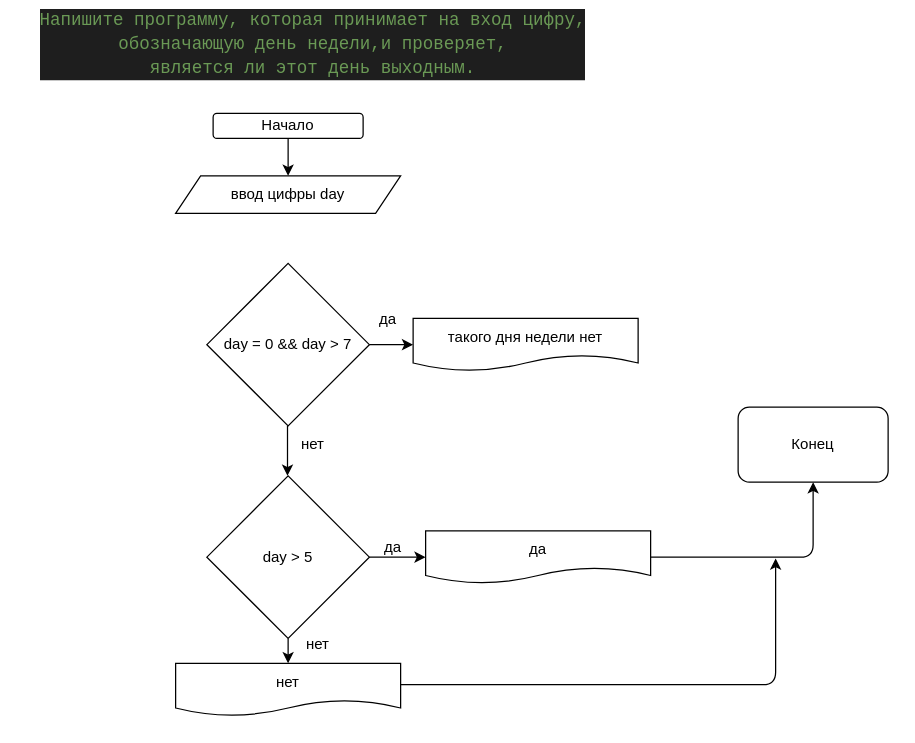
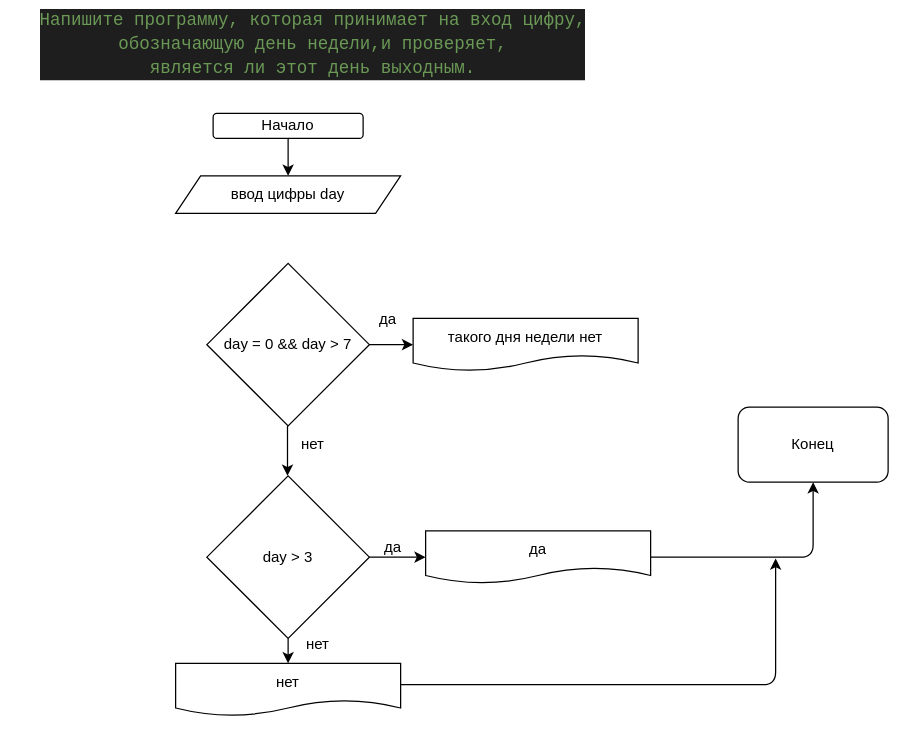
(288, 557) -> (288, 557)
